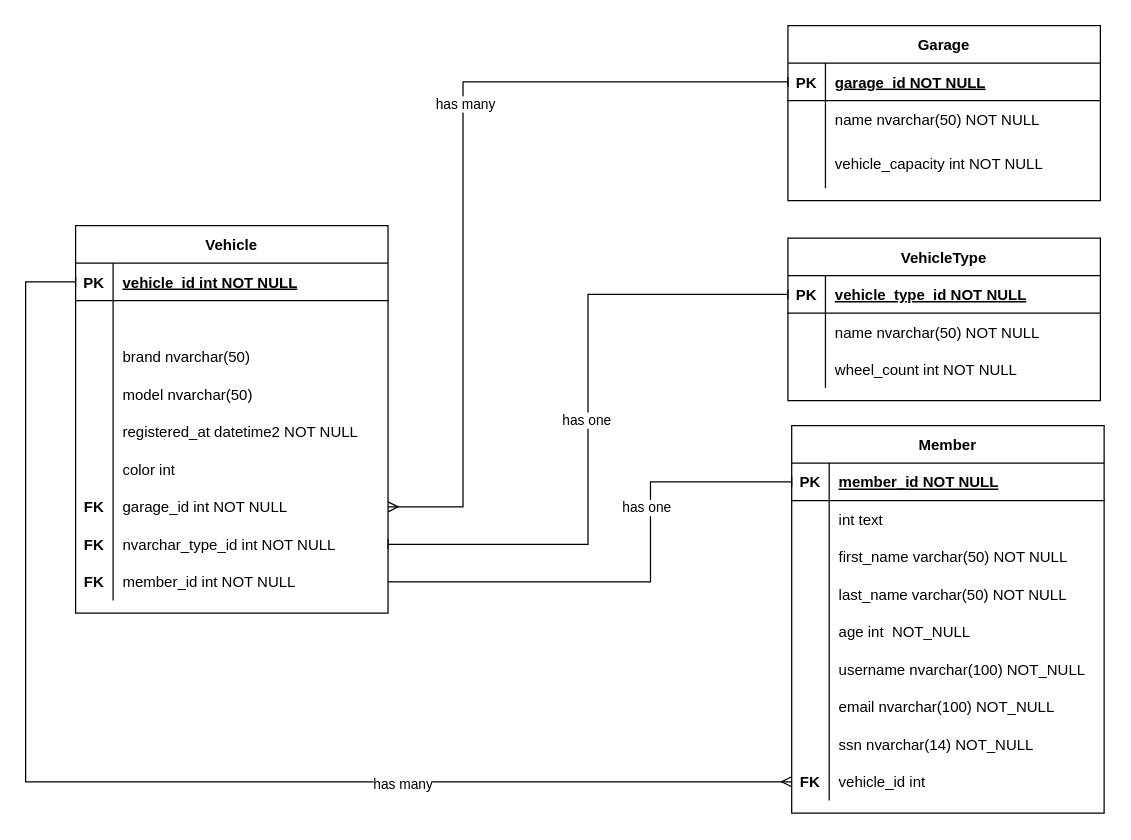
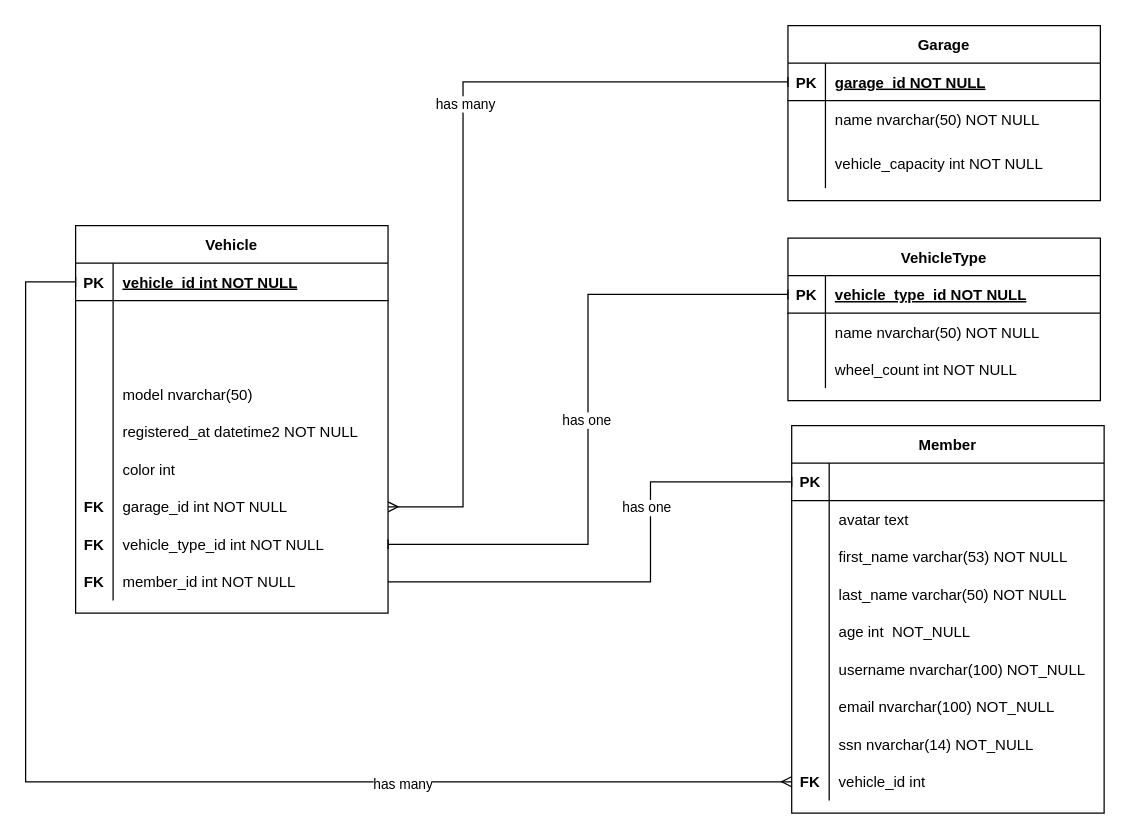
(251, 357) -> none
(967, 482) -> none
(868, 520) -> (883, 520)
(235, 545) -> (226, 545)
(961, 558) -> (961, 558)
